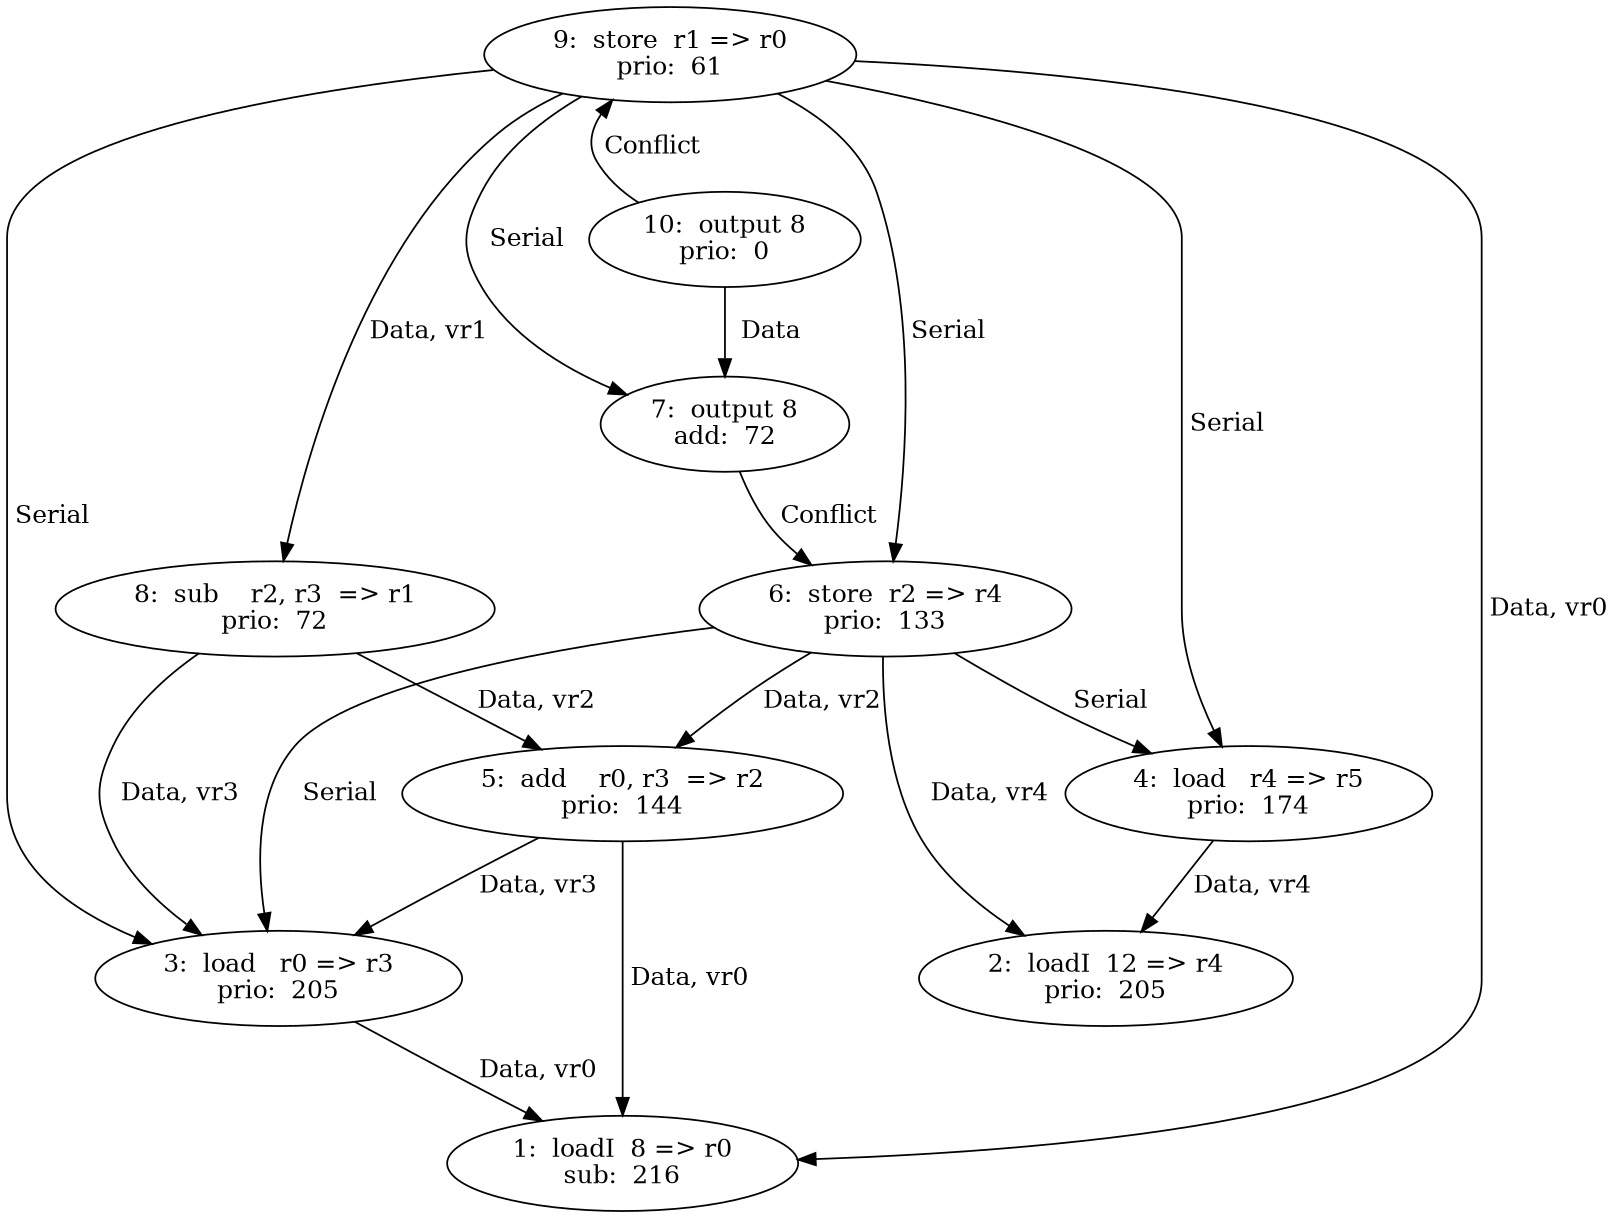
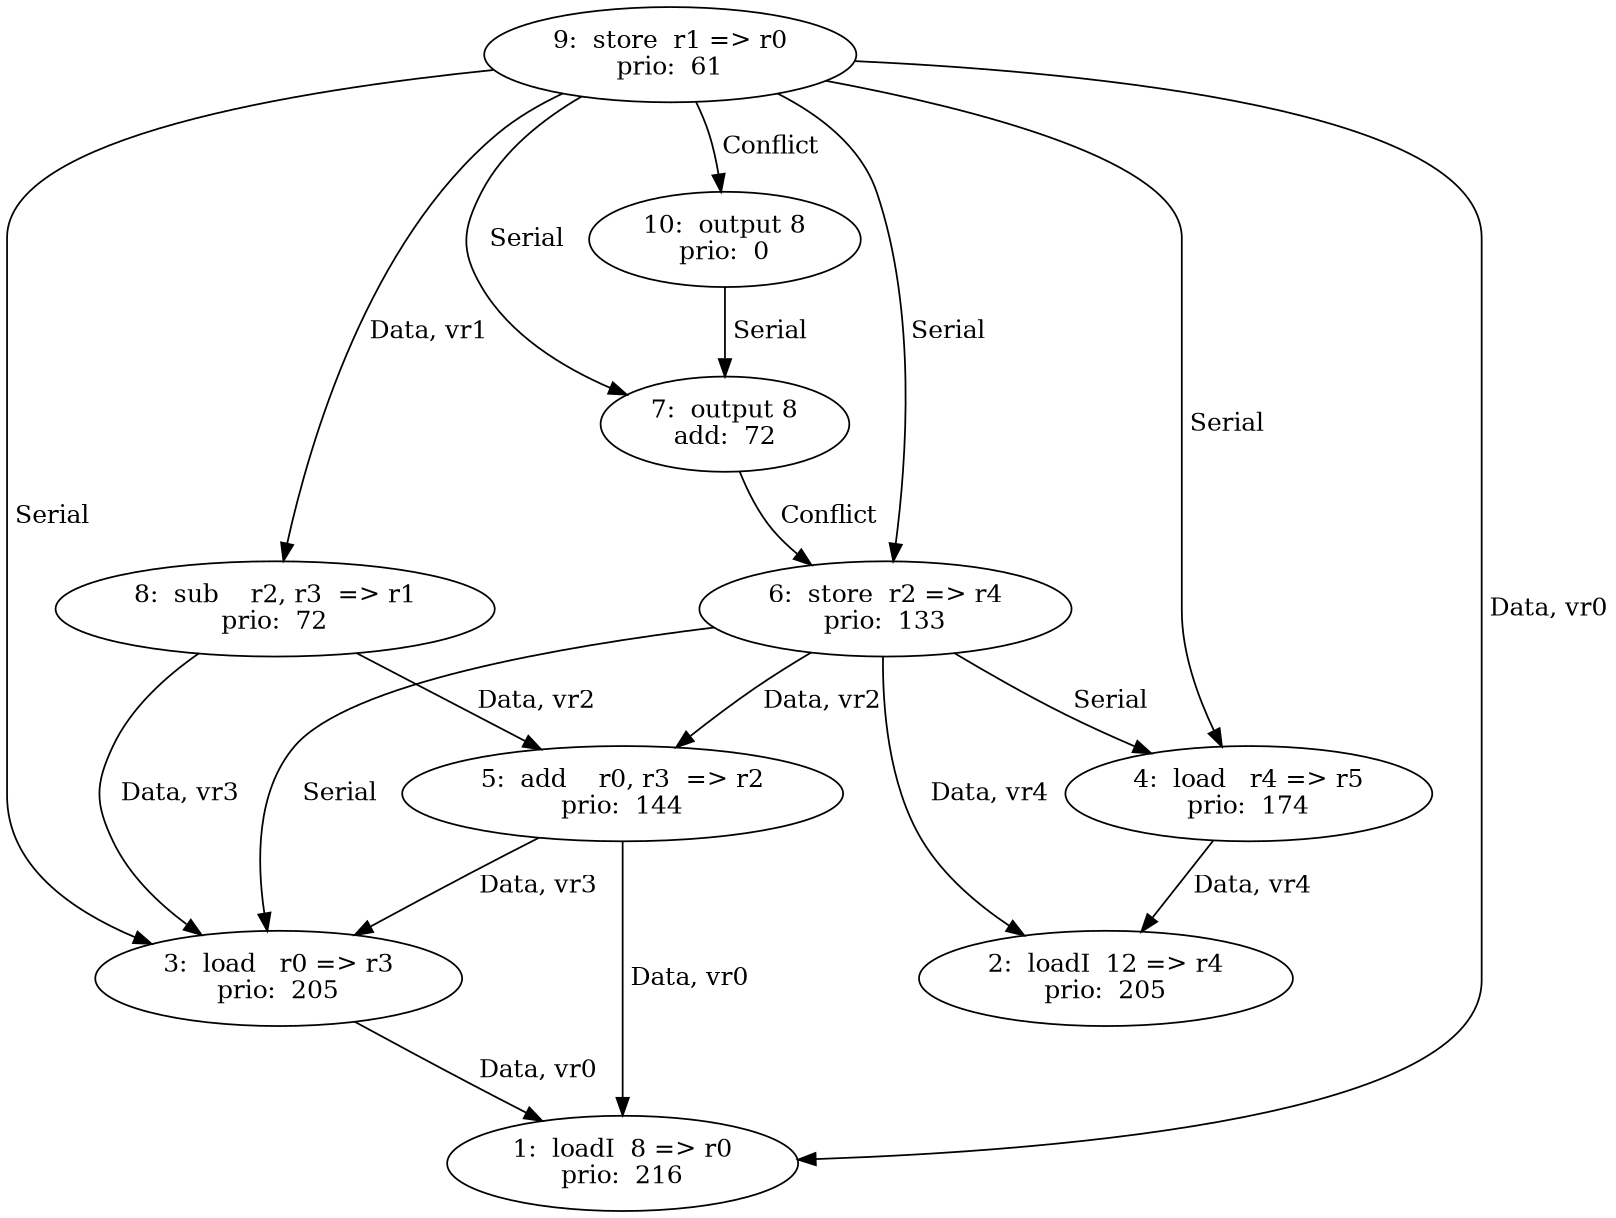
(599, 165) -> (710, 137)
(771, 332) -> (771, 332)
(623, 1163) -> (623, 1163)
